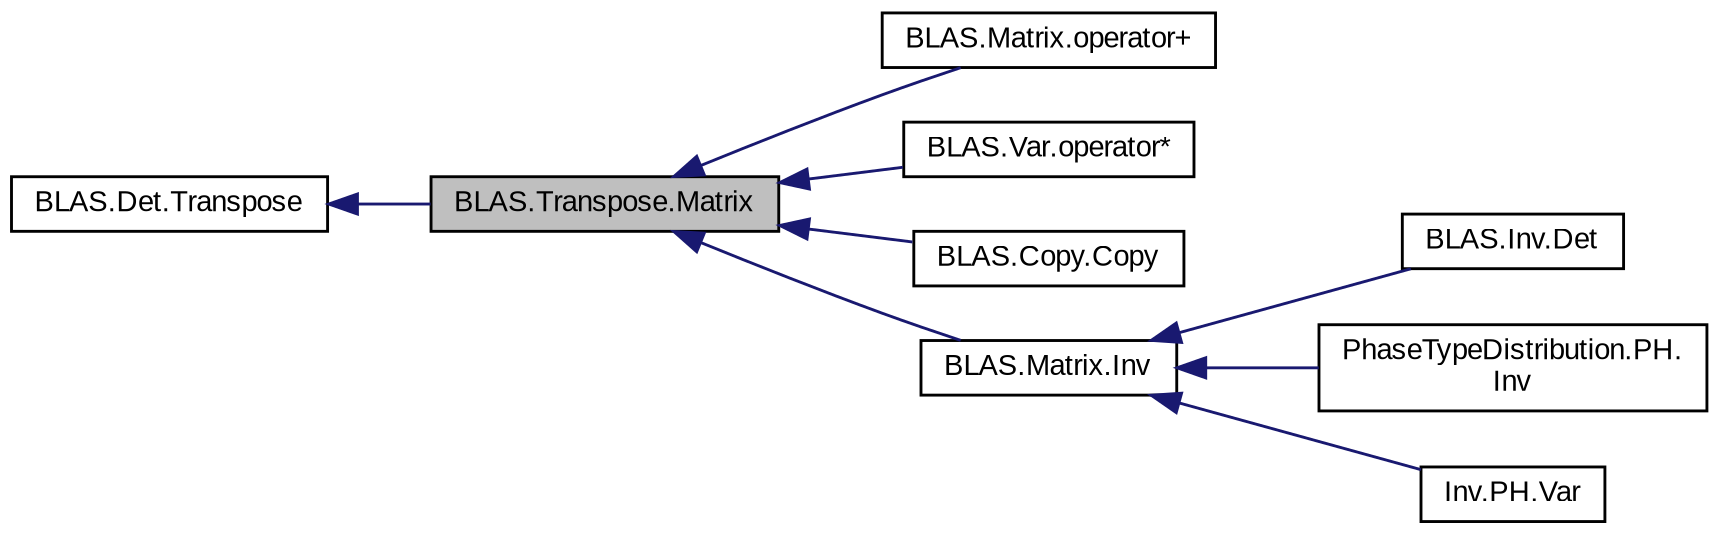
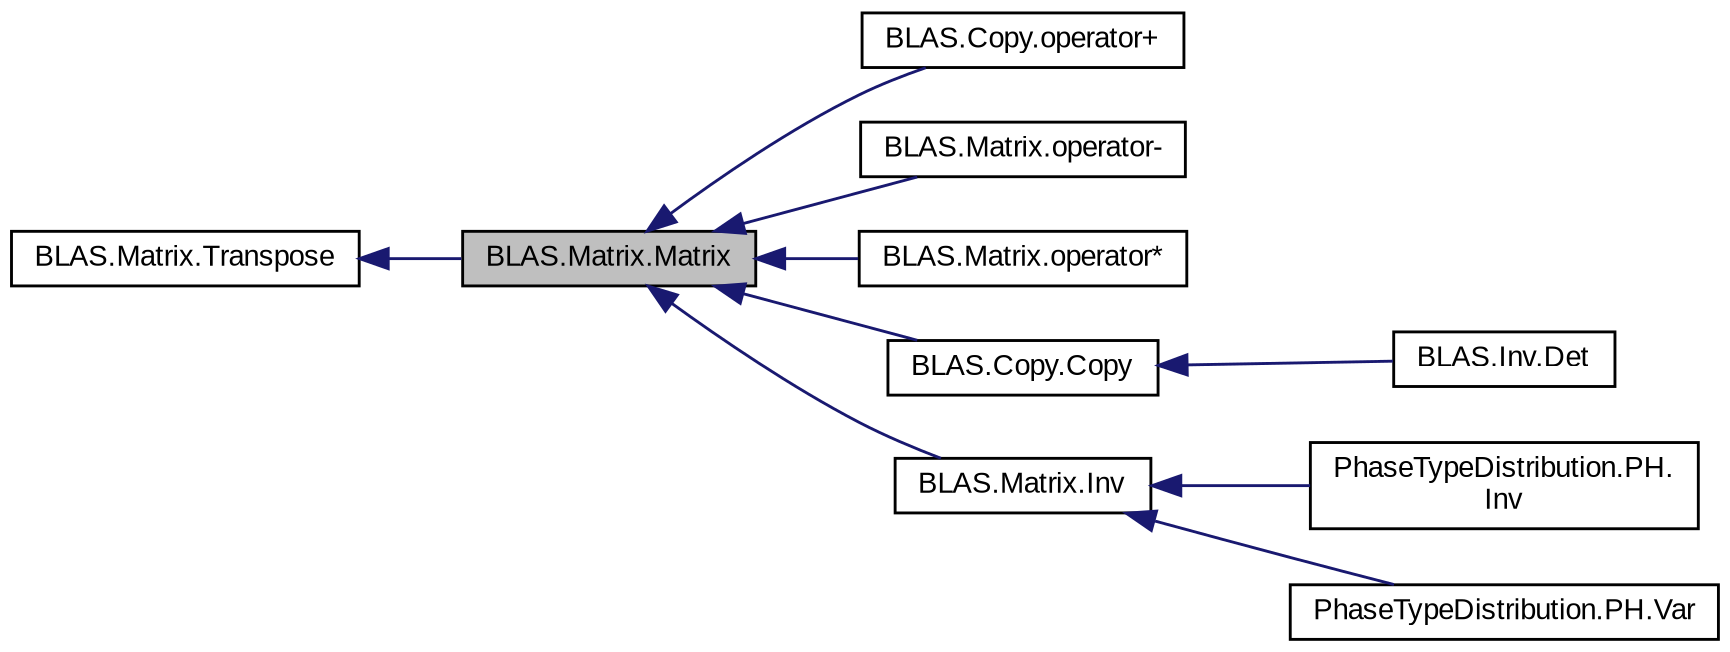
(1049, 40) -> (1023, 40)
none -> (1023, 149)
(1049, 149) -> (1023, 259)
(170, 204) -> (185, 259)
(605, 204) -> (609, 259)
(1295, 301) -> (1290, 363)
(1513, 494) -> (1504, 612)
